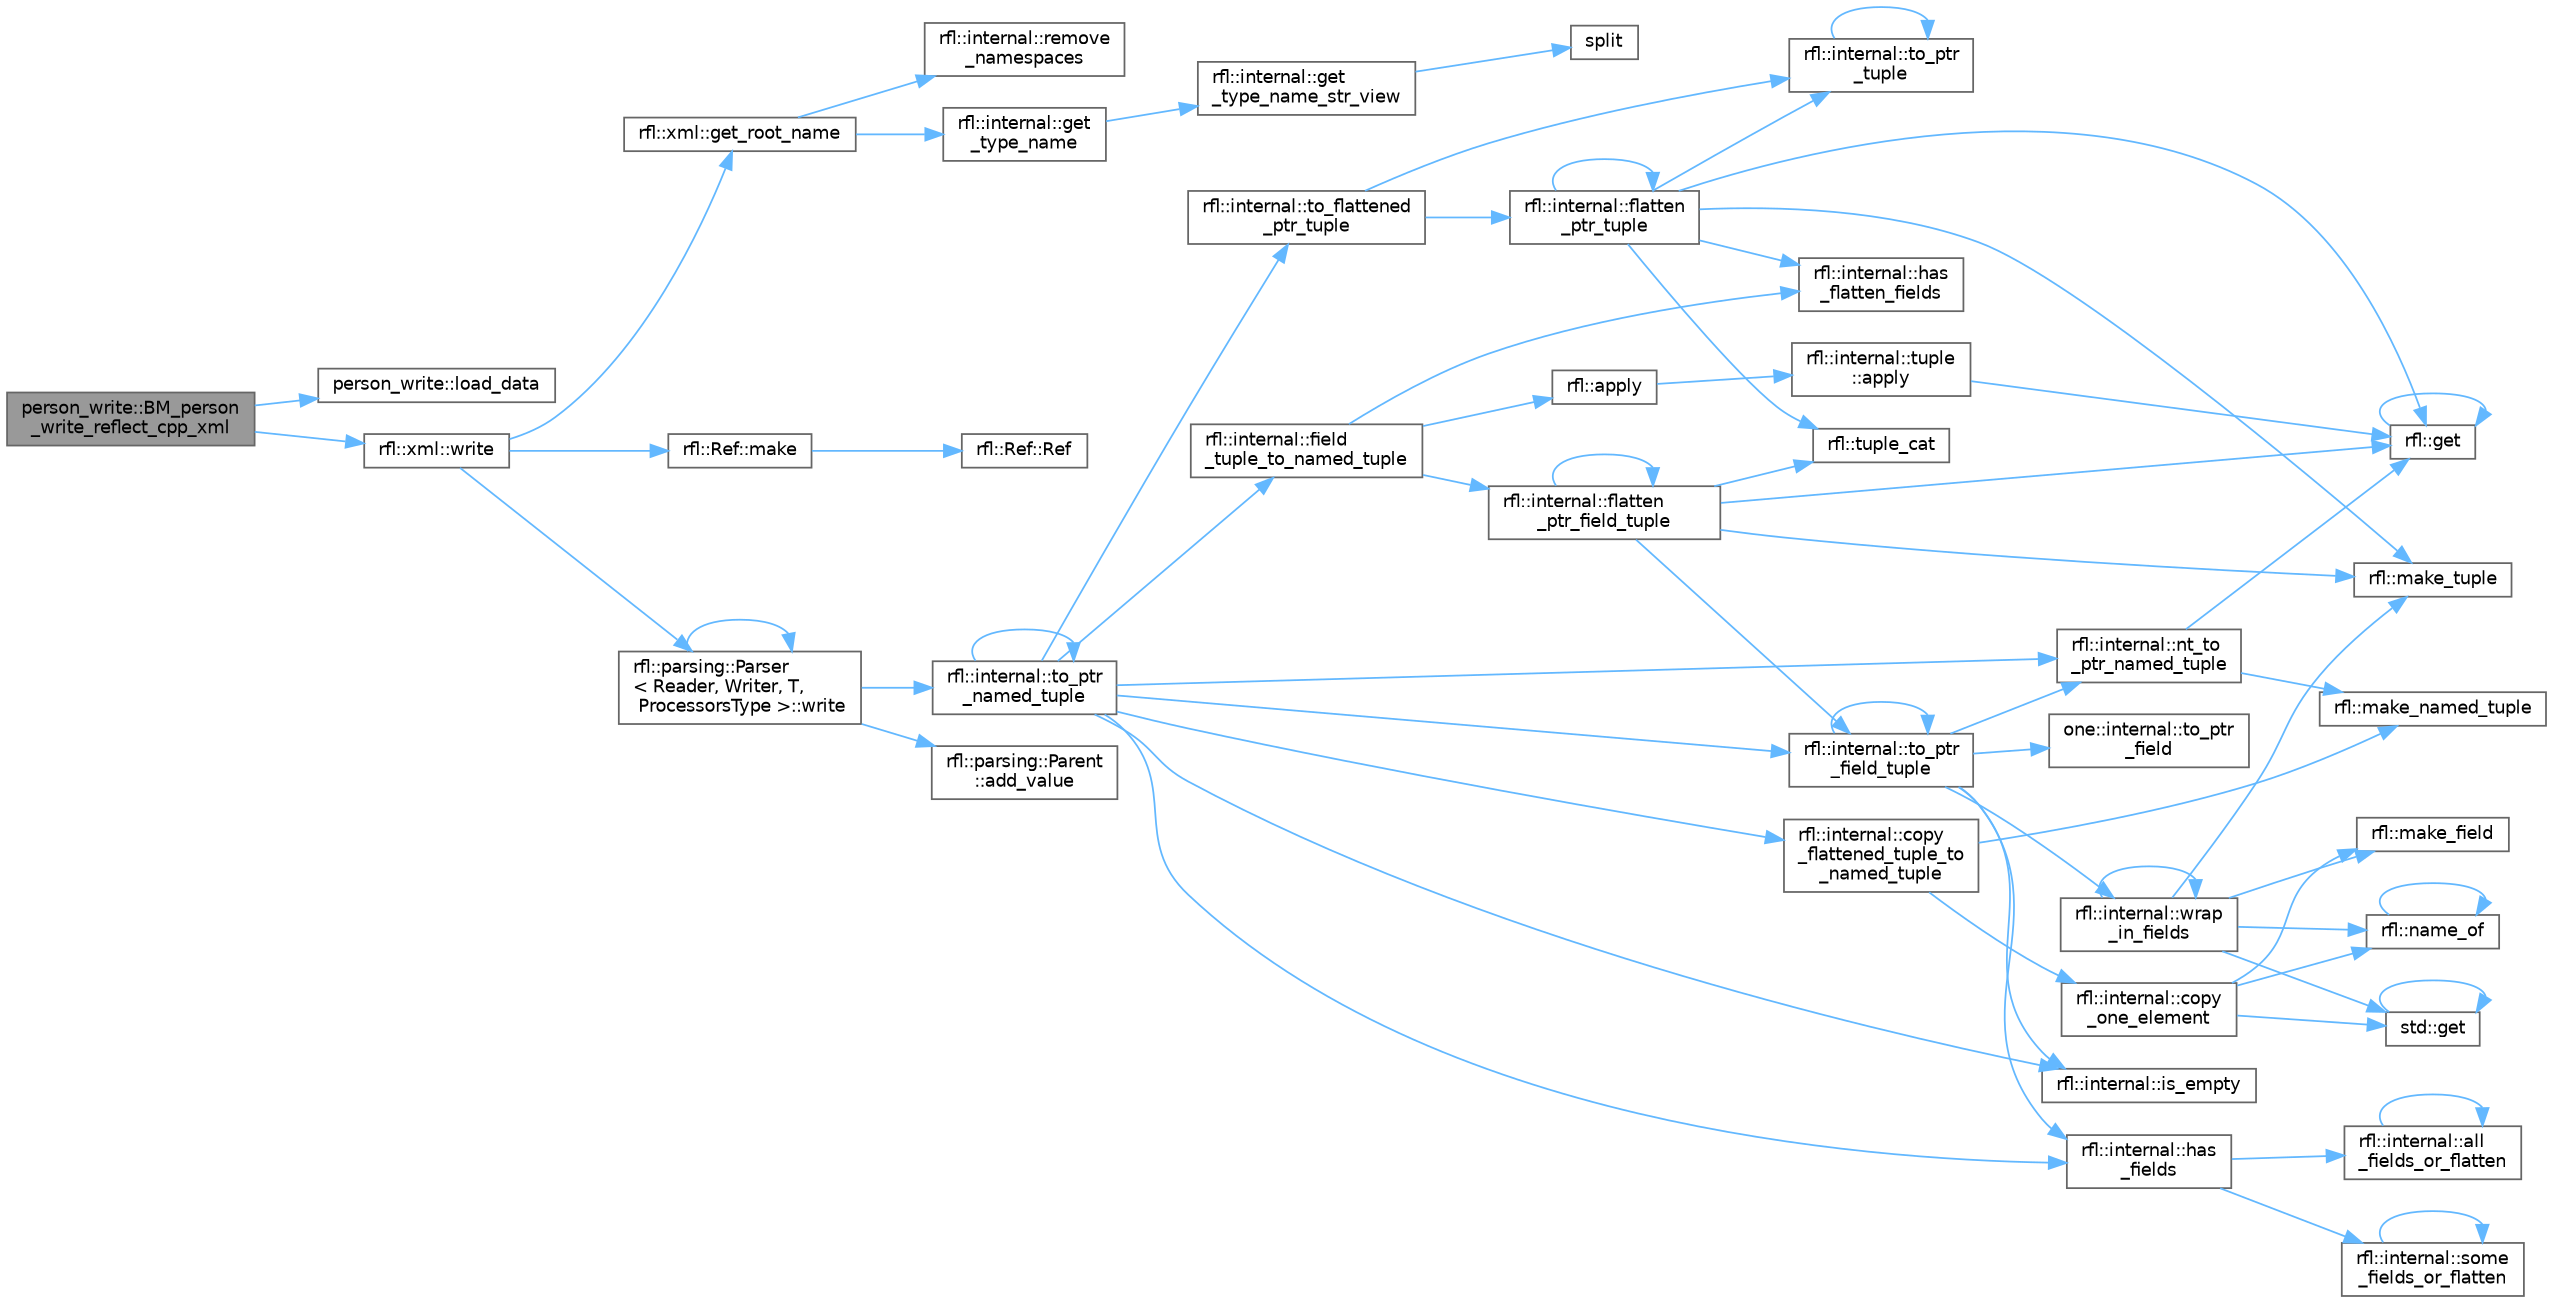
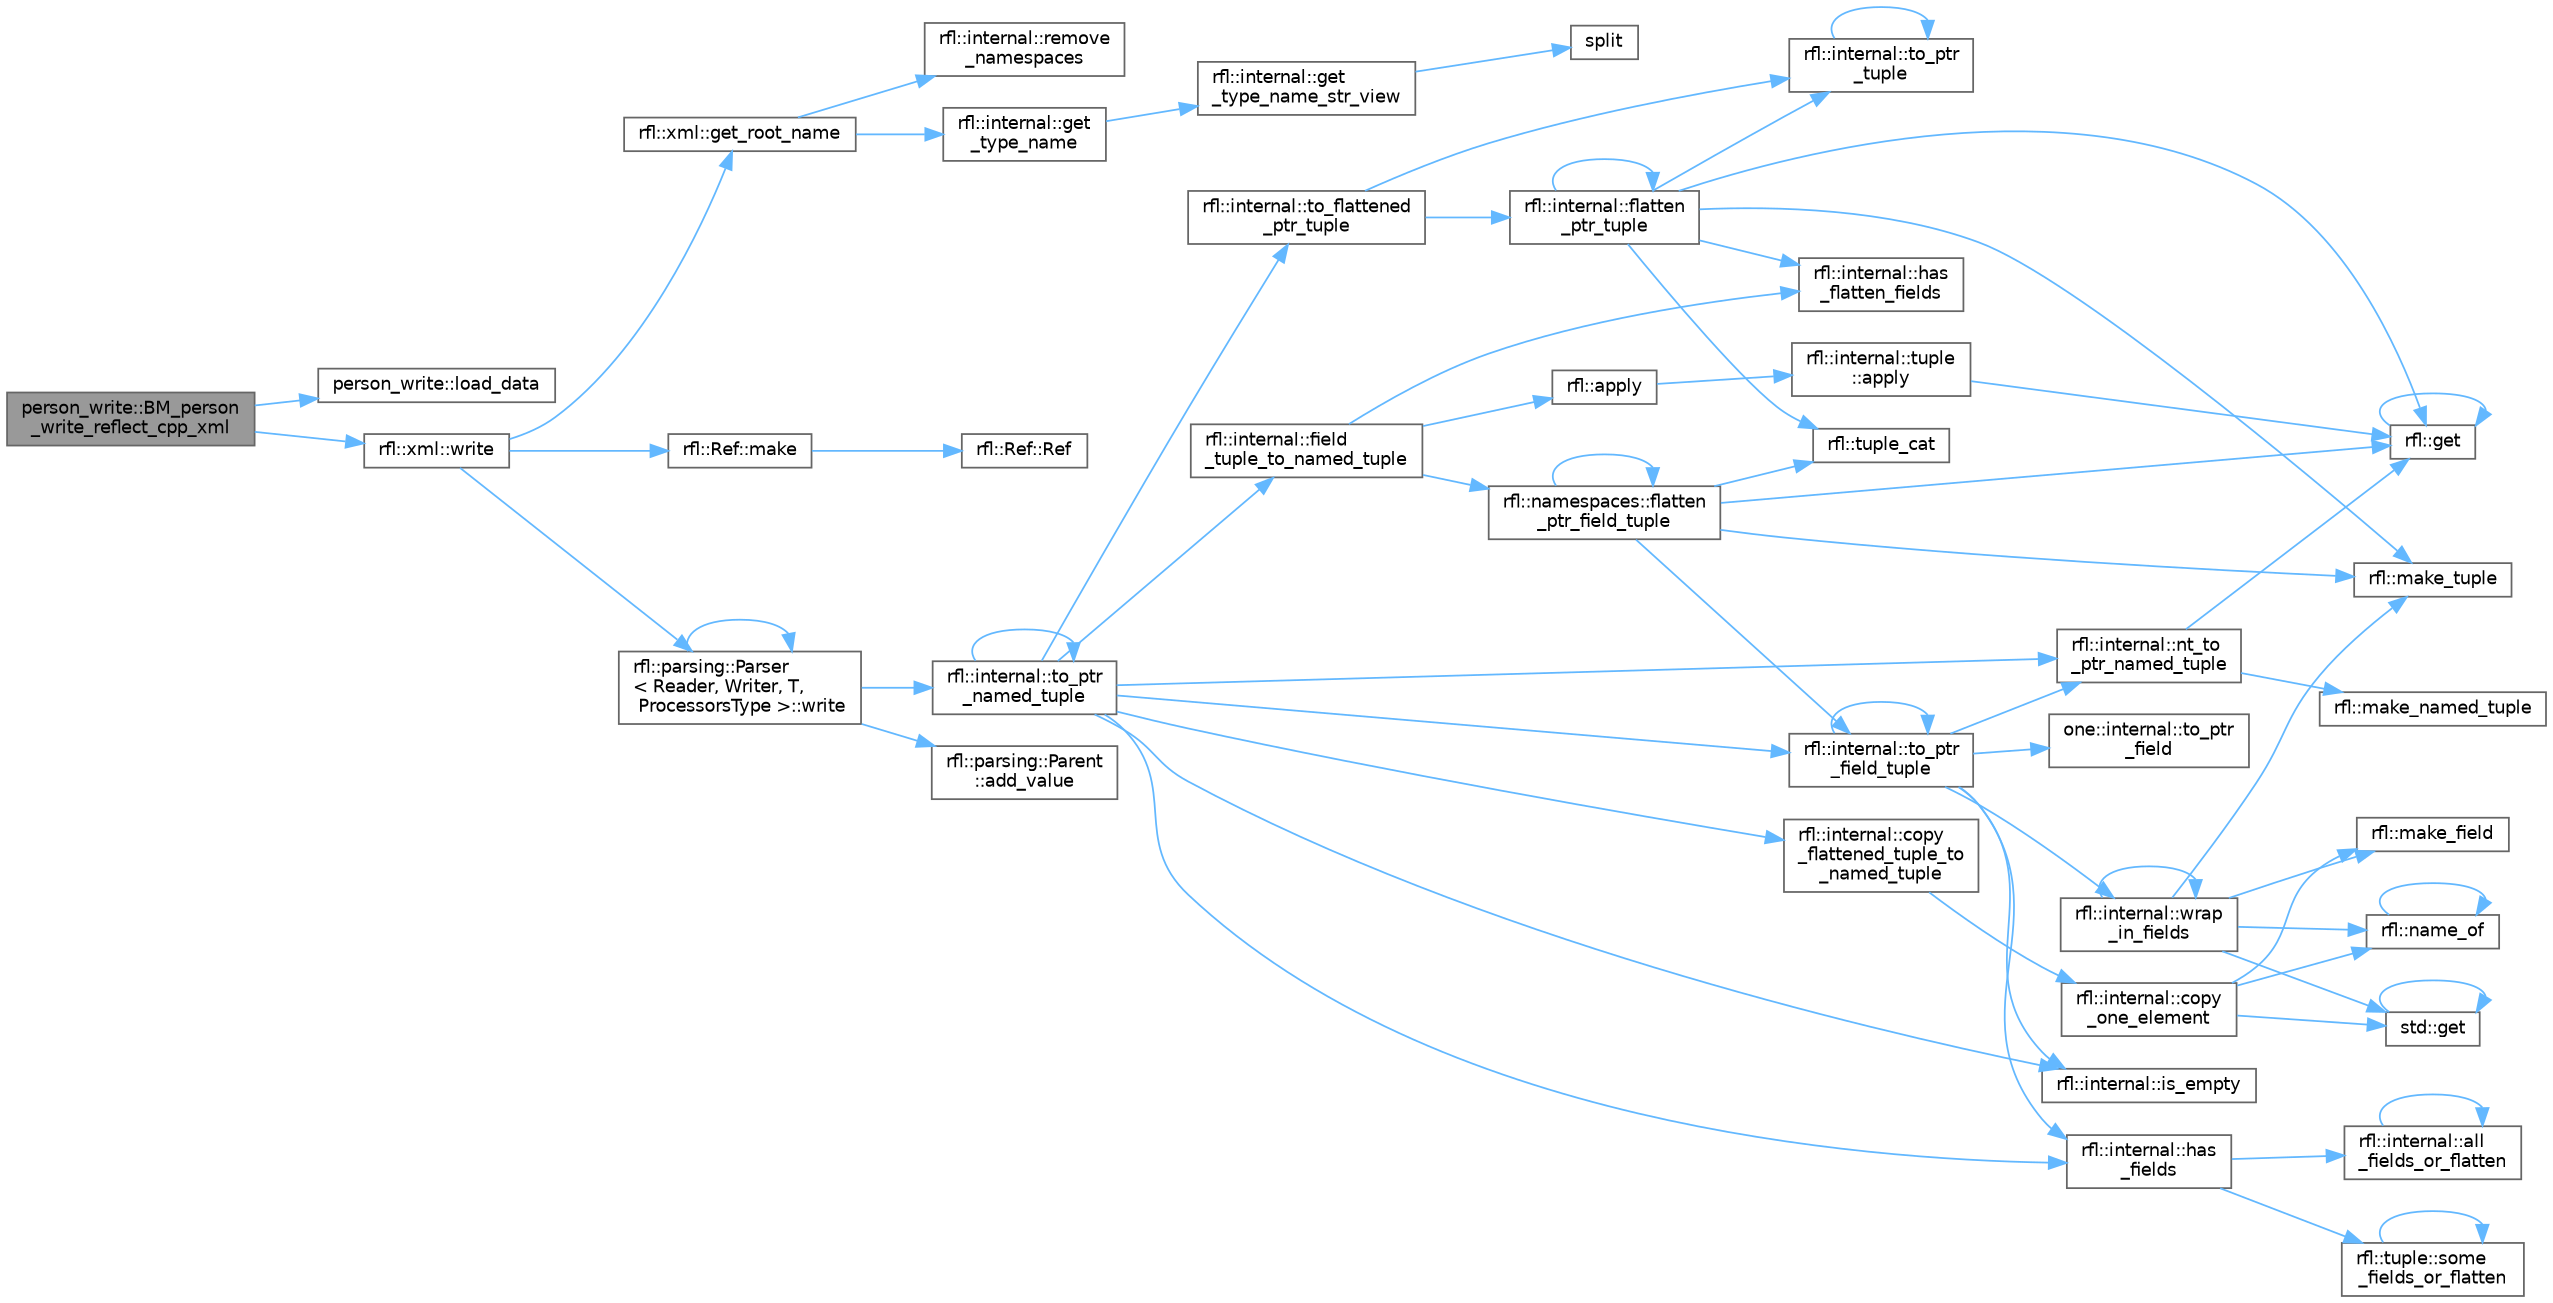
(1605, 513) -> (1605, 513)
(2184, 803) -> none
(2433, 1269) -> (2433, 1269)
